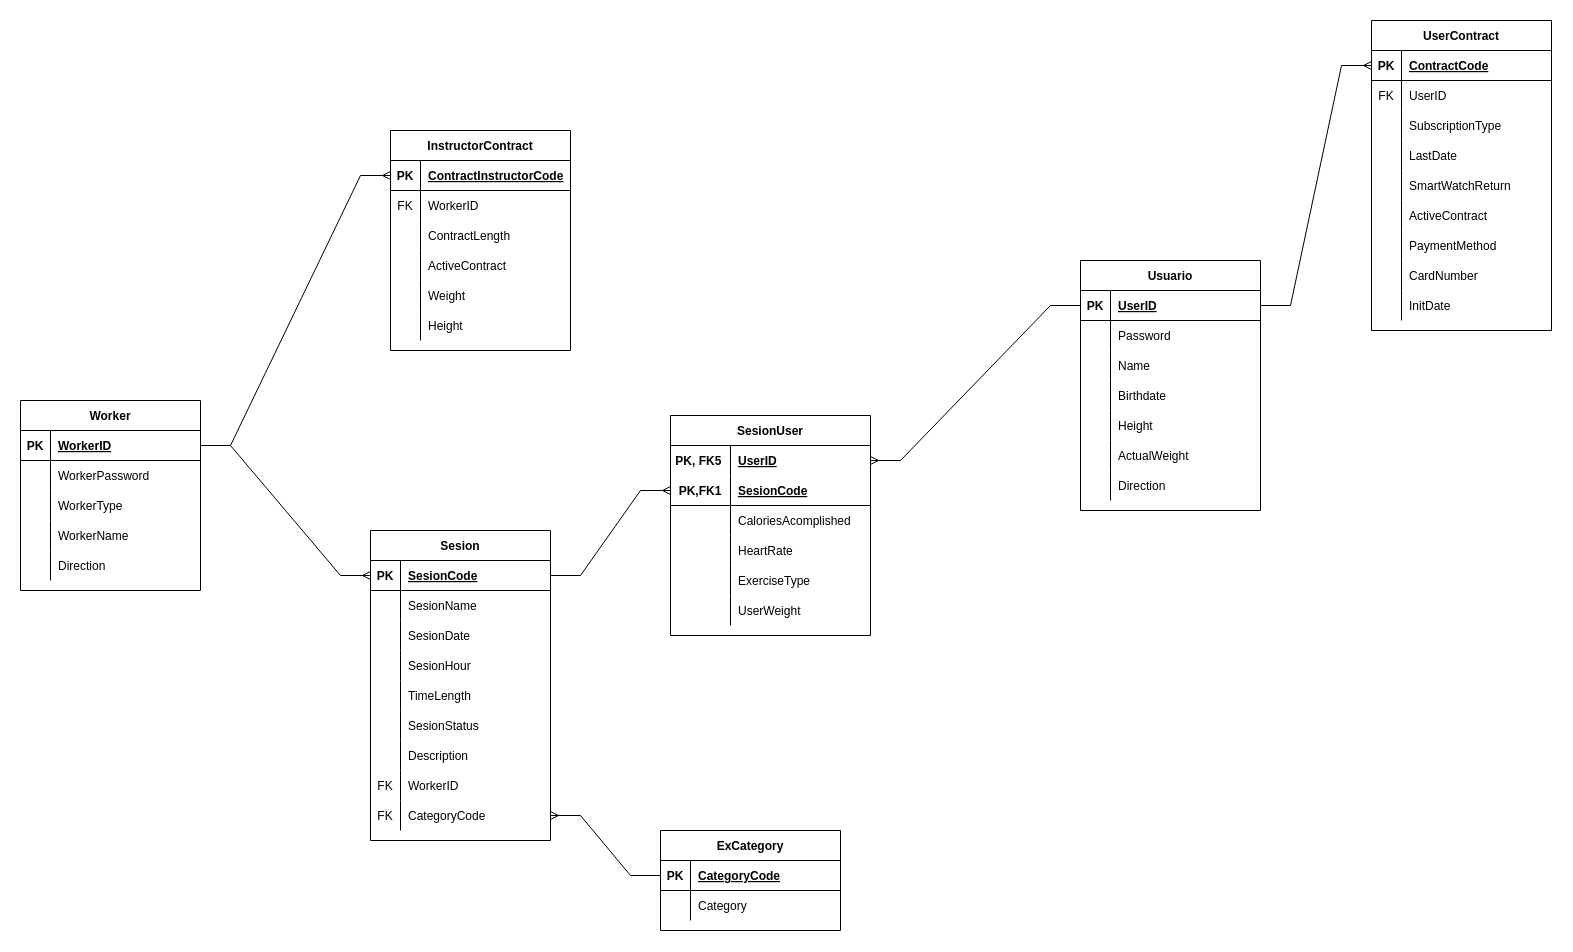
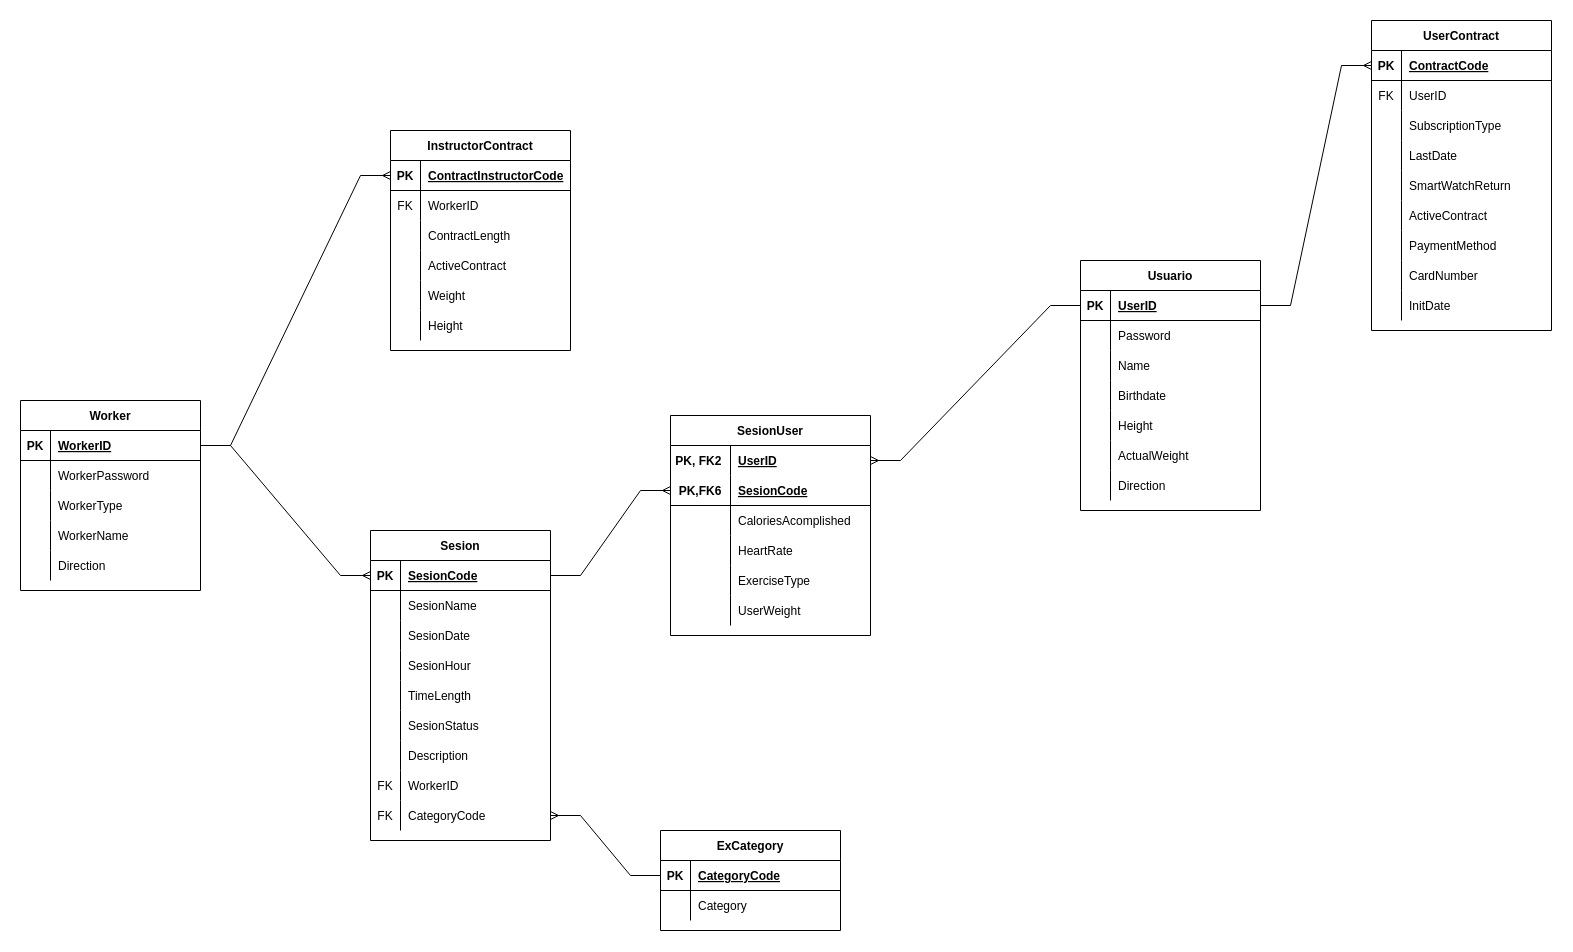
(700, 461) -> (700, 461)
(700, 491) -> (700, 491)
